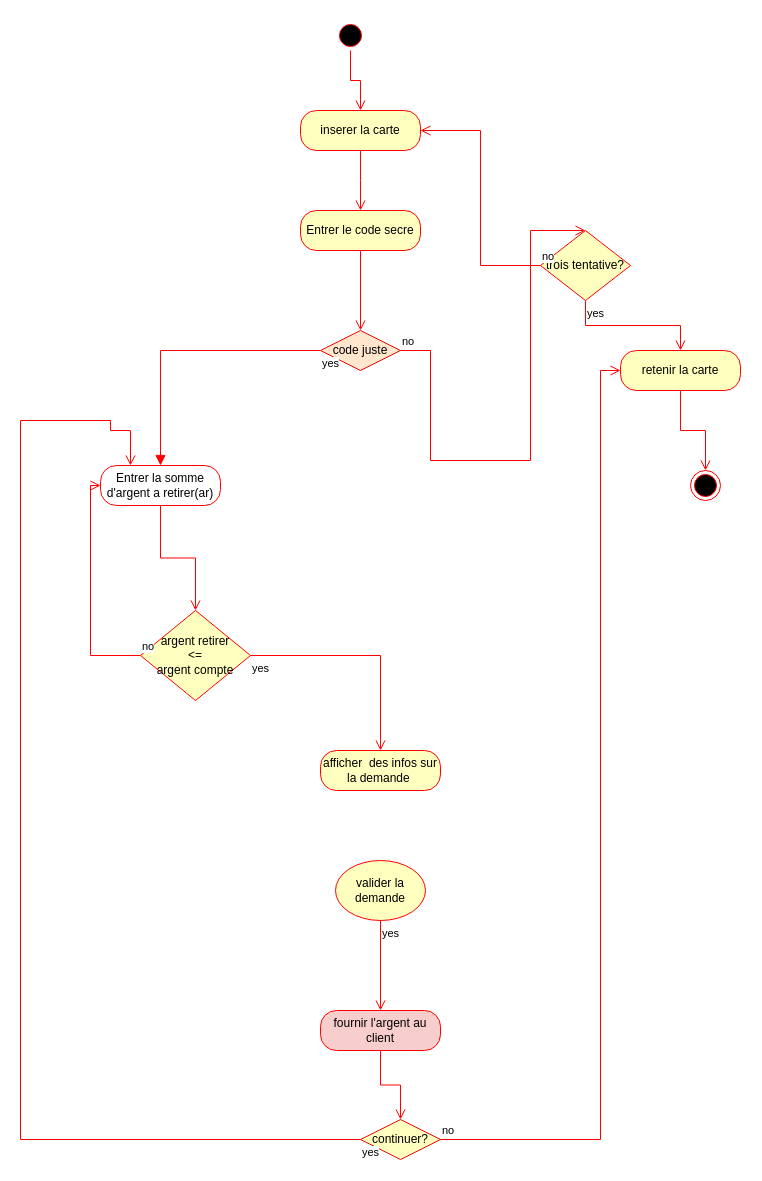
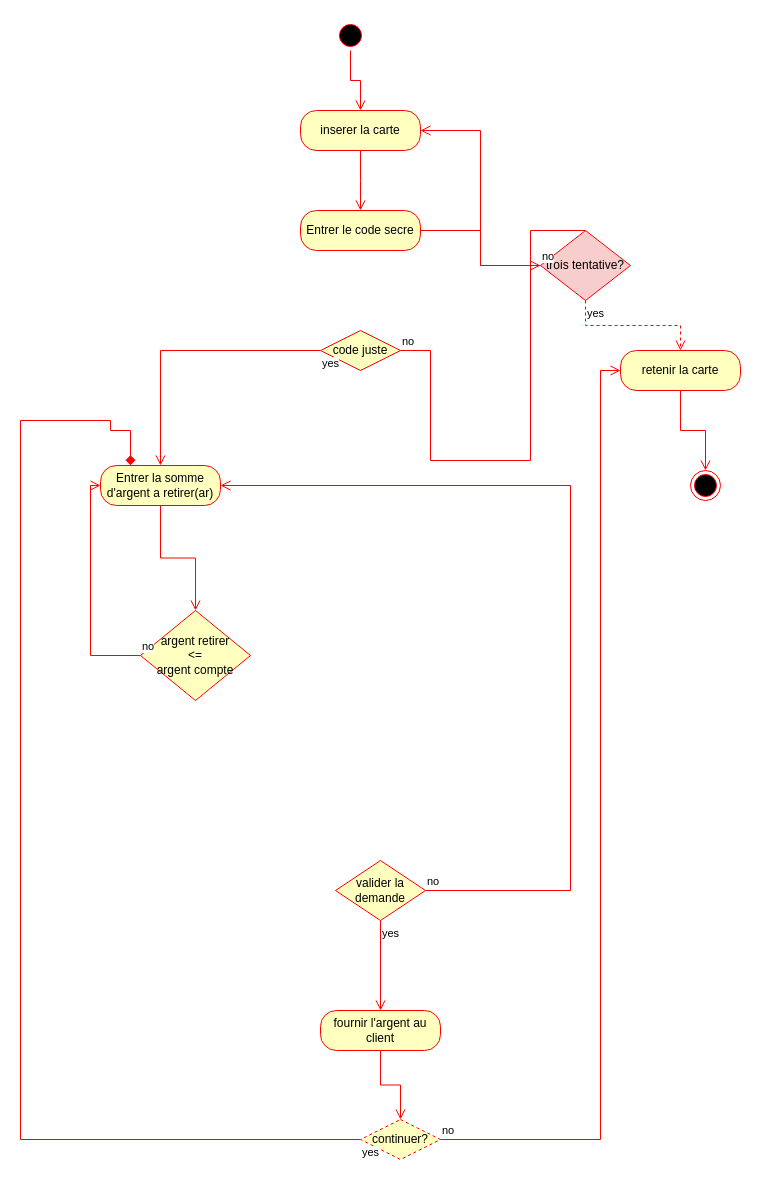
(580, 231) -> (581, 231)
(586, 266) -> (586, 266)
(361, 289) -> (450, 231)
(632, 326) -> (632, 326)
(361, 351) -> (361, 351)
(161, 454) -> (161, 457)
(131, 458) -> (131, 455)
(161, 486) -> (161, 486)
none -> (571, 588)
(362, 656) -> none
(381, 771) -> none
(381, 891) -> (381, 891)
(381, 1031) -> (381, 1031)
(401, 1140) -> (401, 1140)
